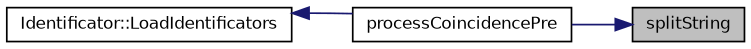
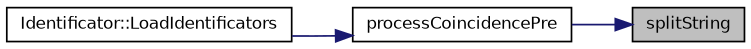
(331, 13) -> (314, 36)
